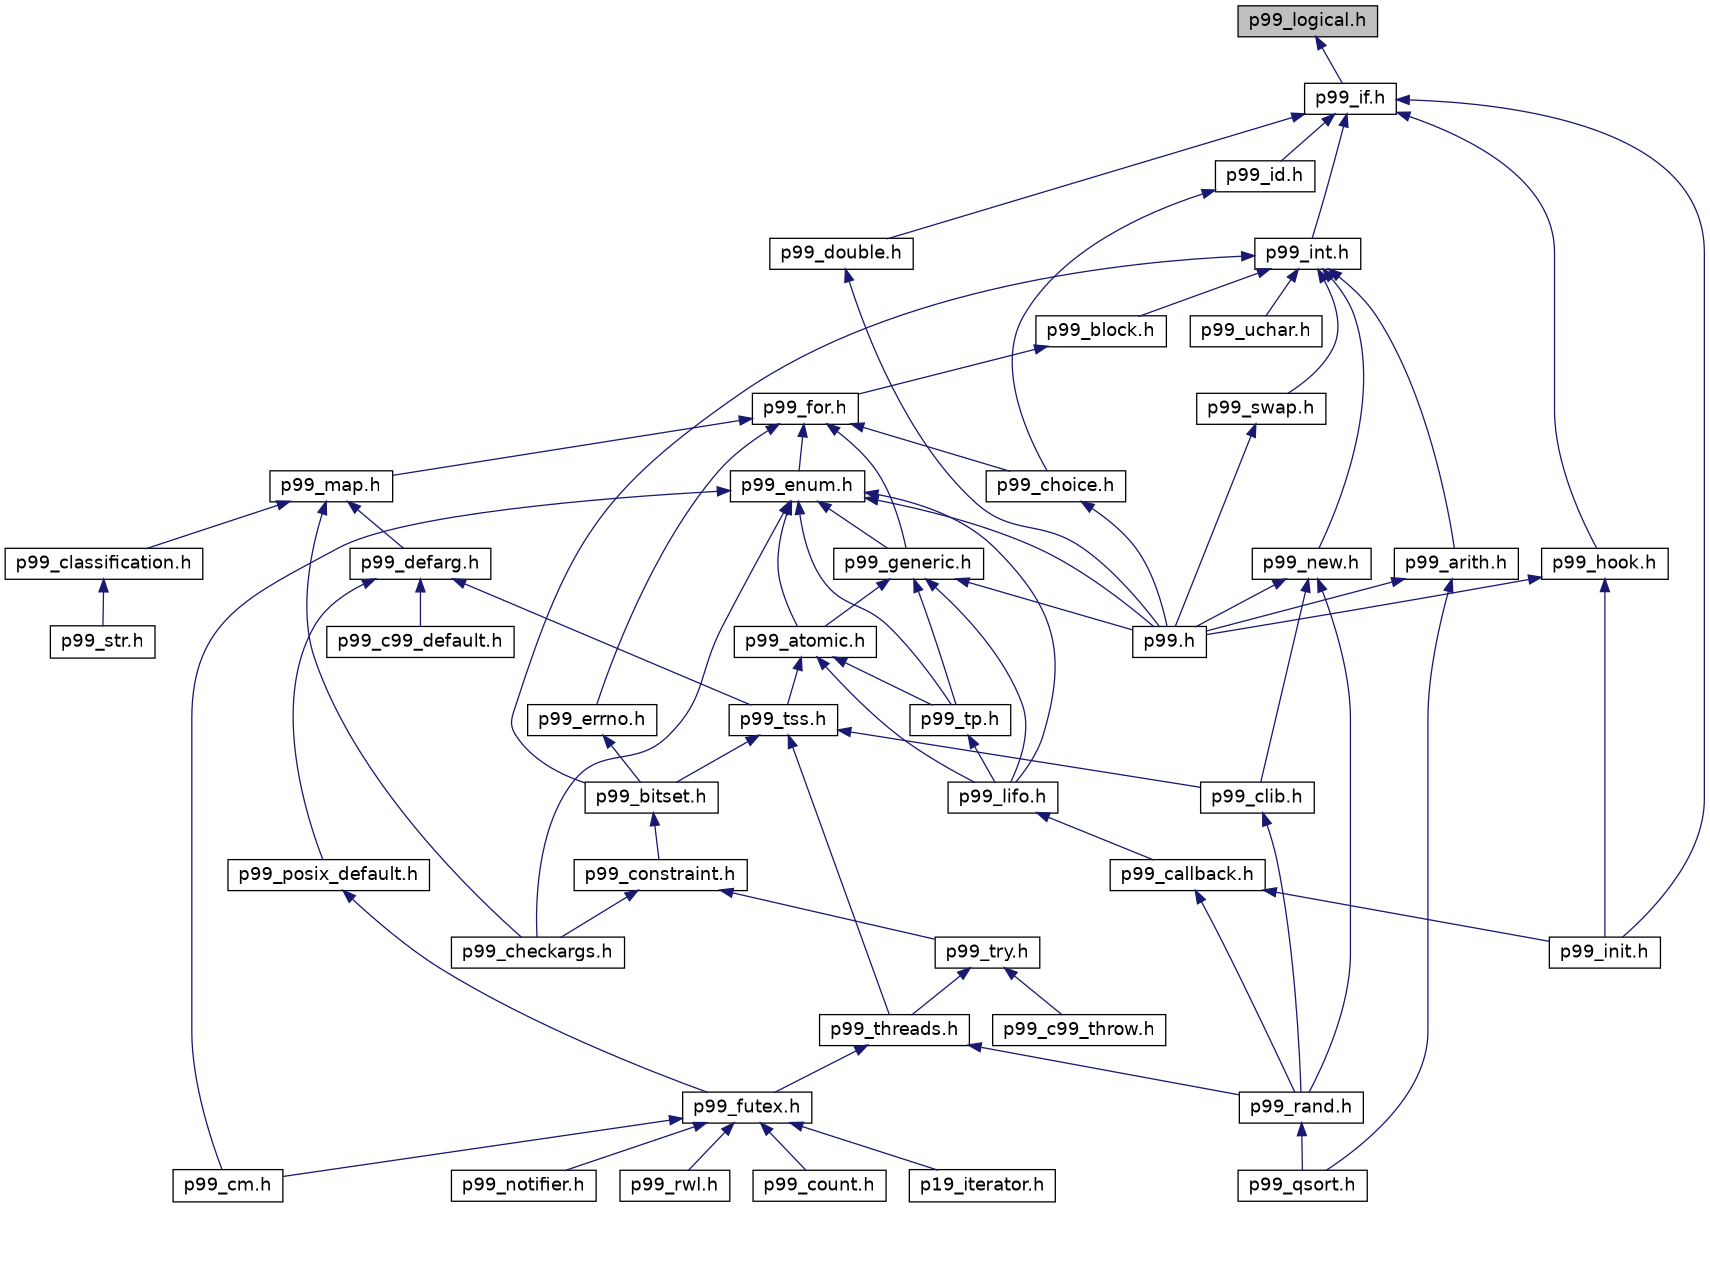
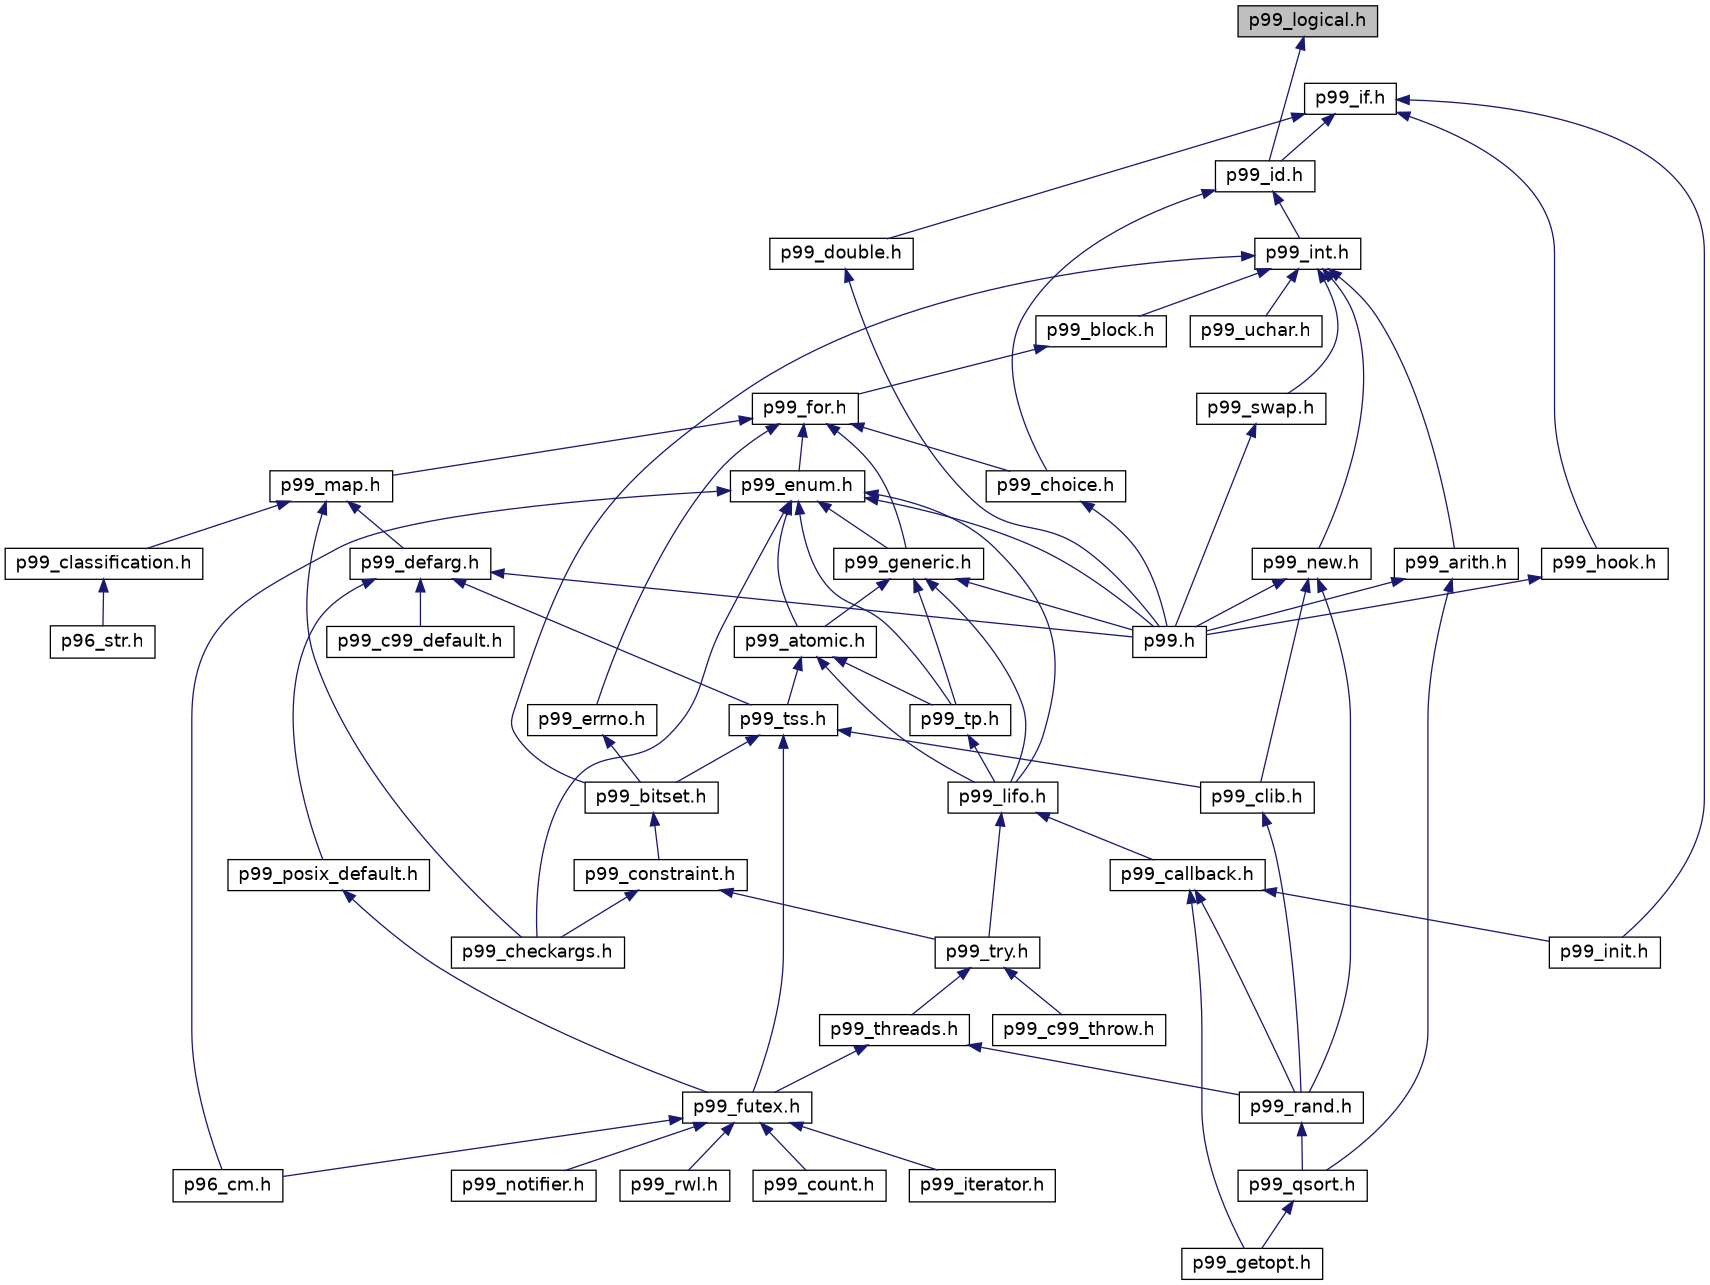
(1332, 66) -> (1285, 105)
(1328, 183) -> (1290, 221)
none -> (818, 605)
(103, 642) -> (103, 642)
(1605, 765) -> none
(841, 881) -> (783, 923)
none -> (995, 882)
(228, 1186) -> (228, 1186)
(982, 1186) -> (982, 1186)
none -> (1252, 1264)
